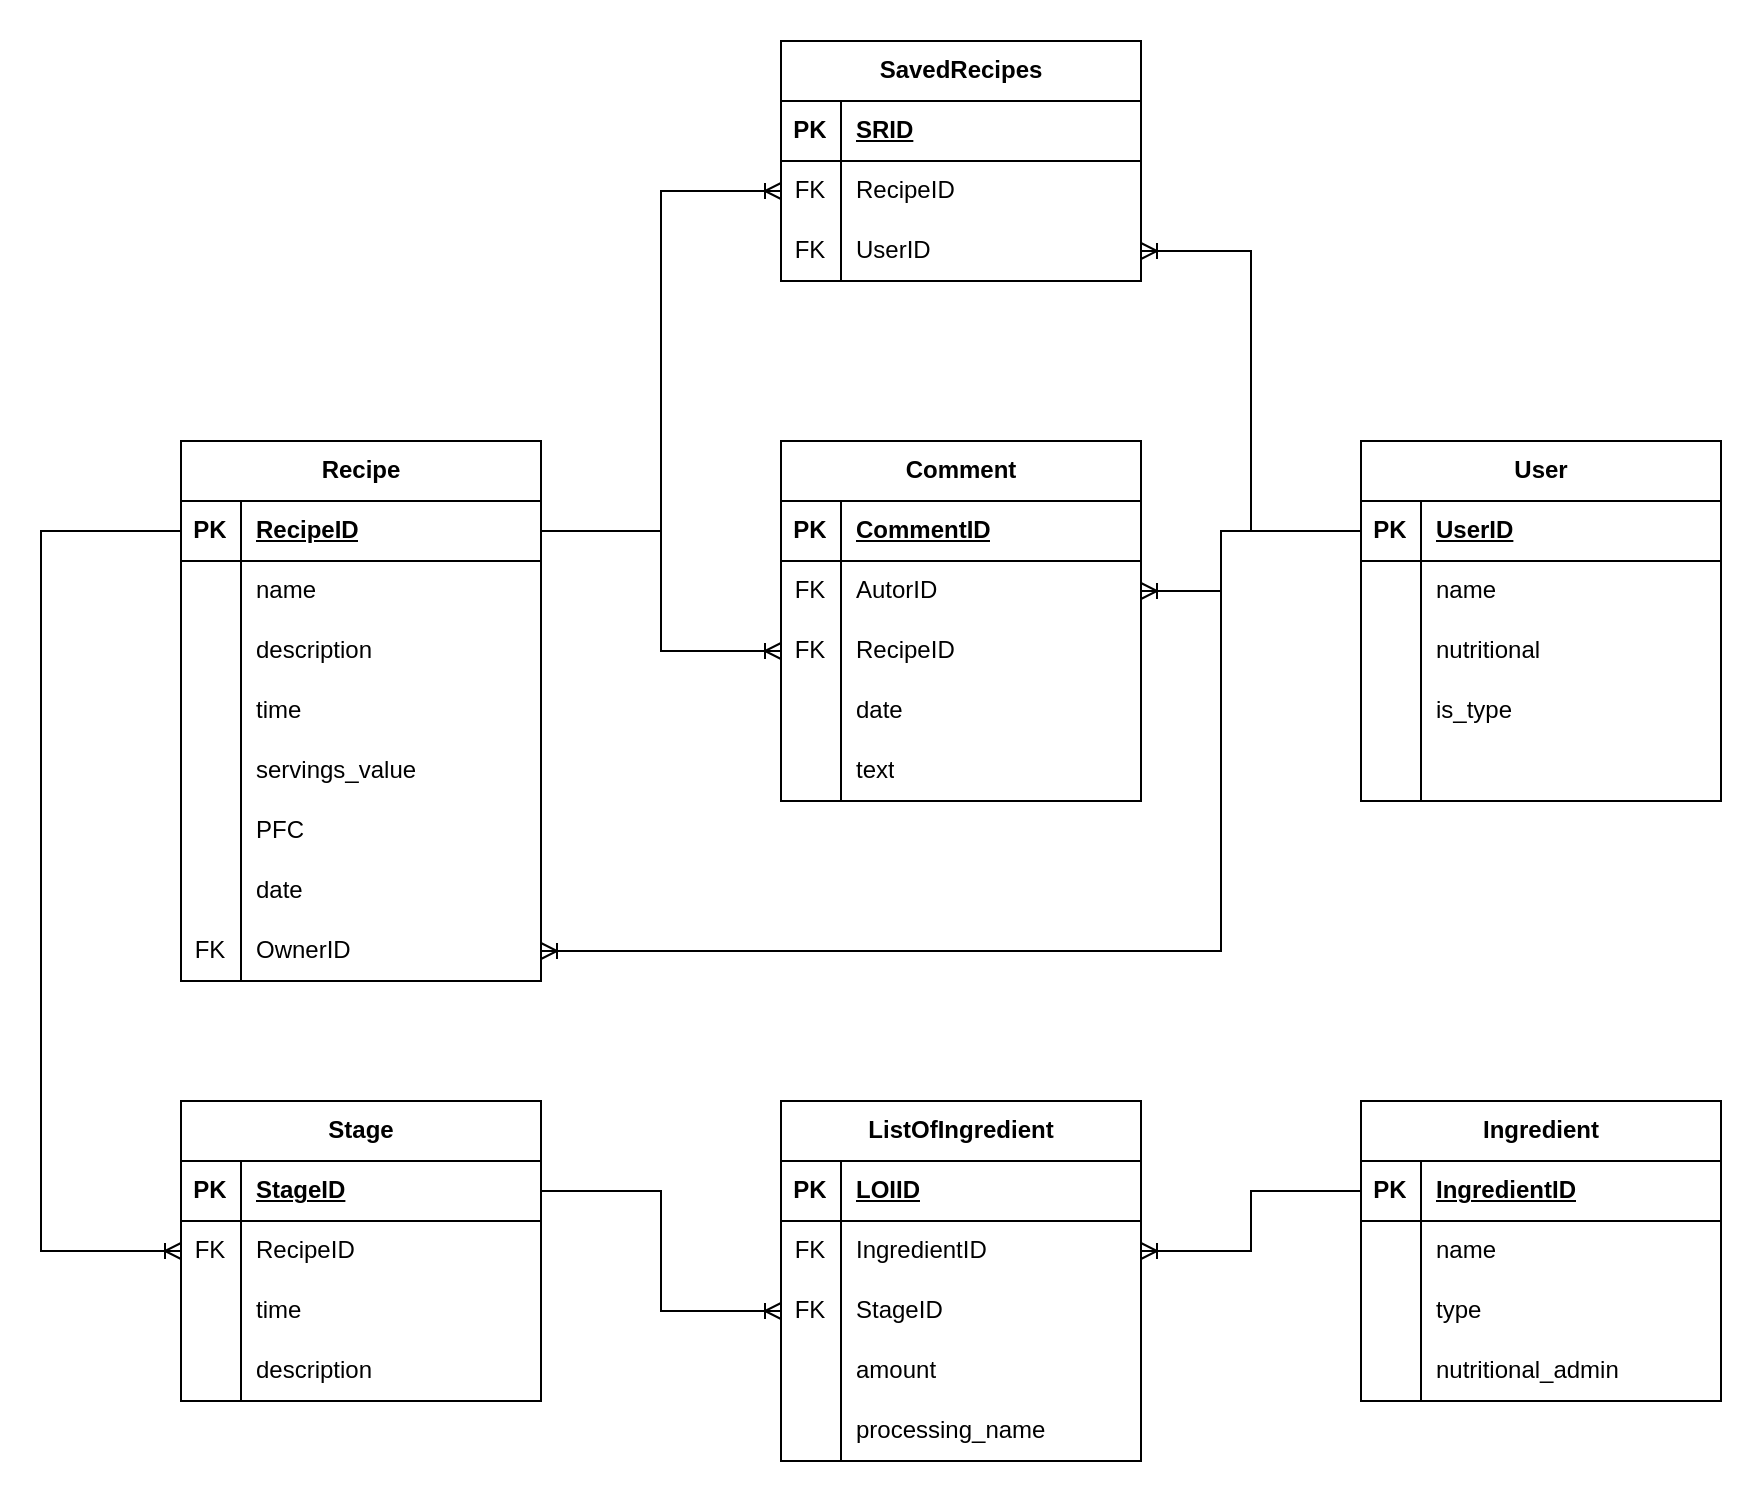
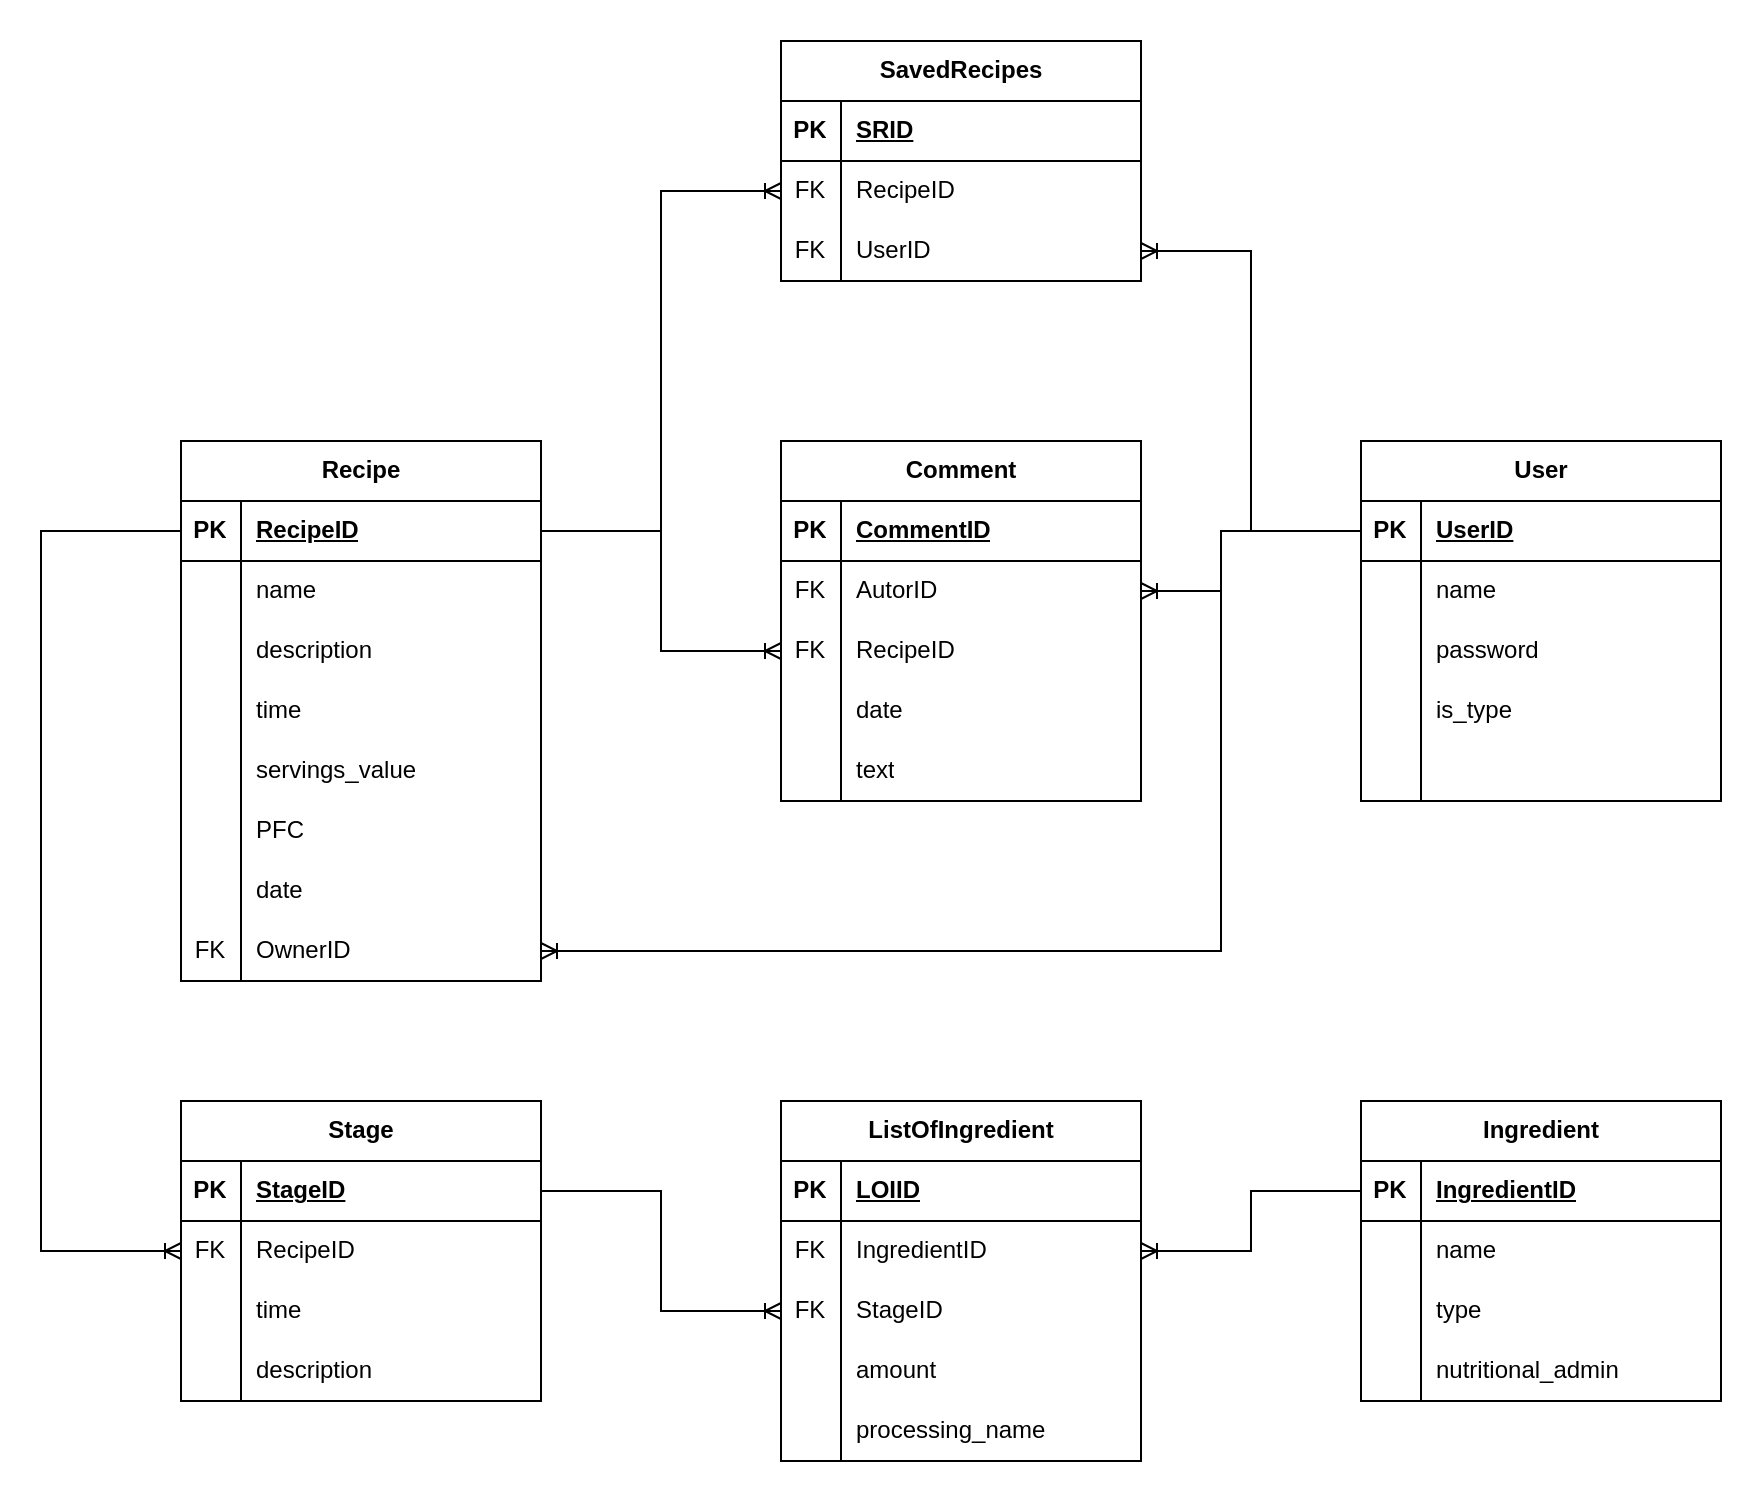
(1502, 651) -> (1491, 651)
